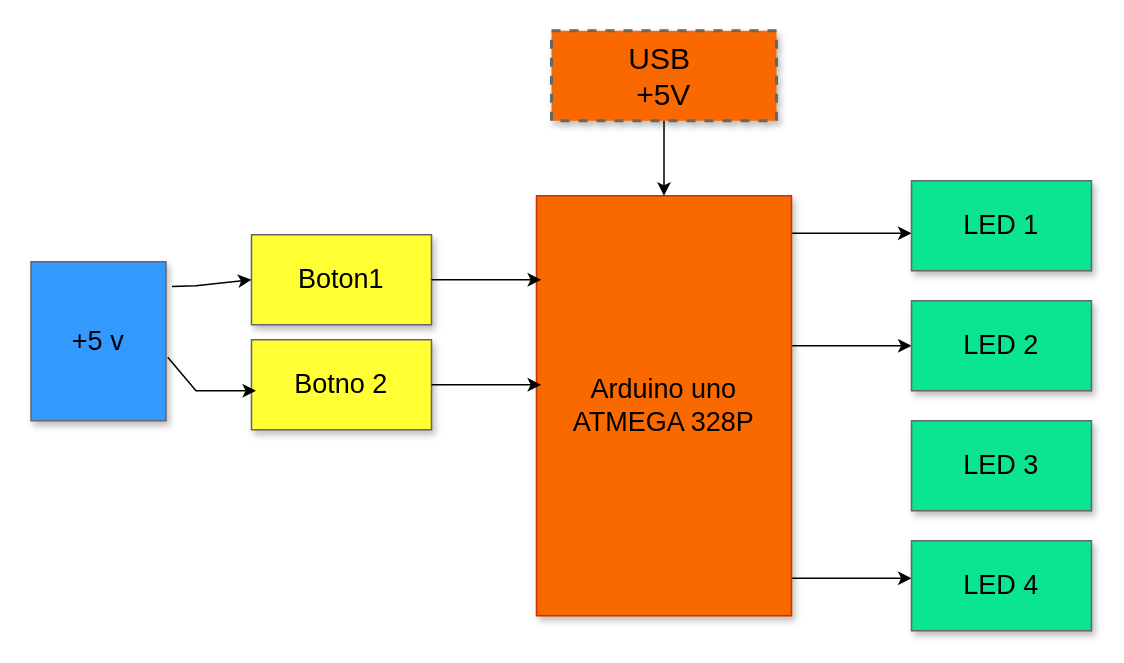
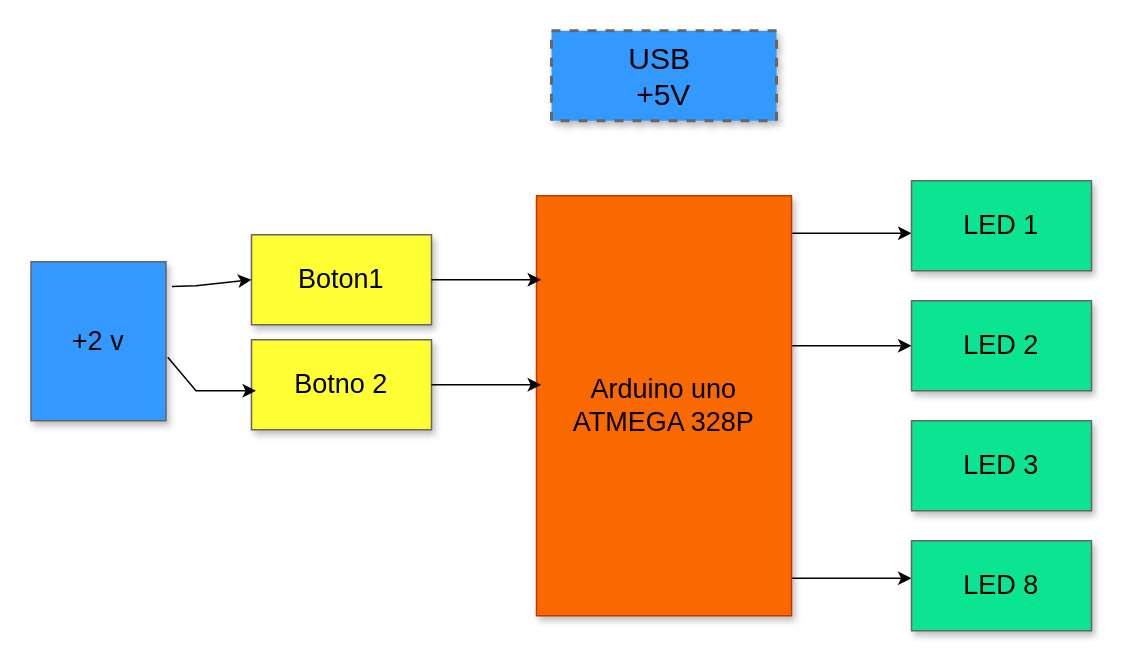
(664, 76) -> (664, 76)
(664, 153) -> none
(98, 341) -> (98, 341)
(1001, 586) -> (1001, 586)
